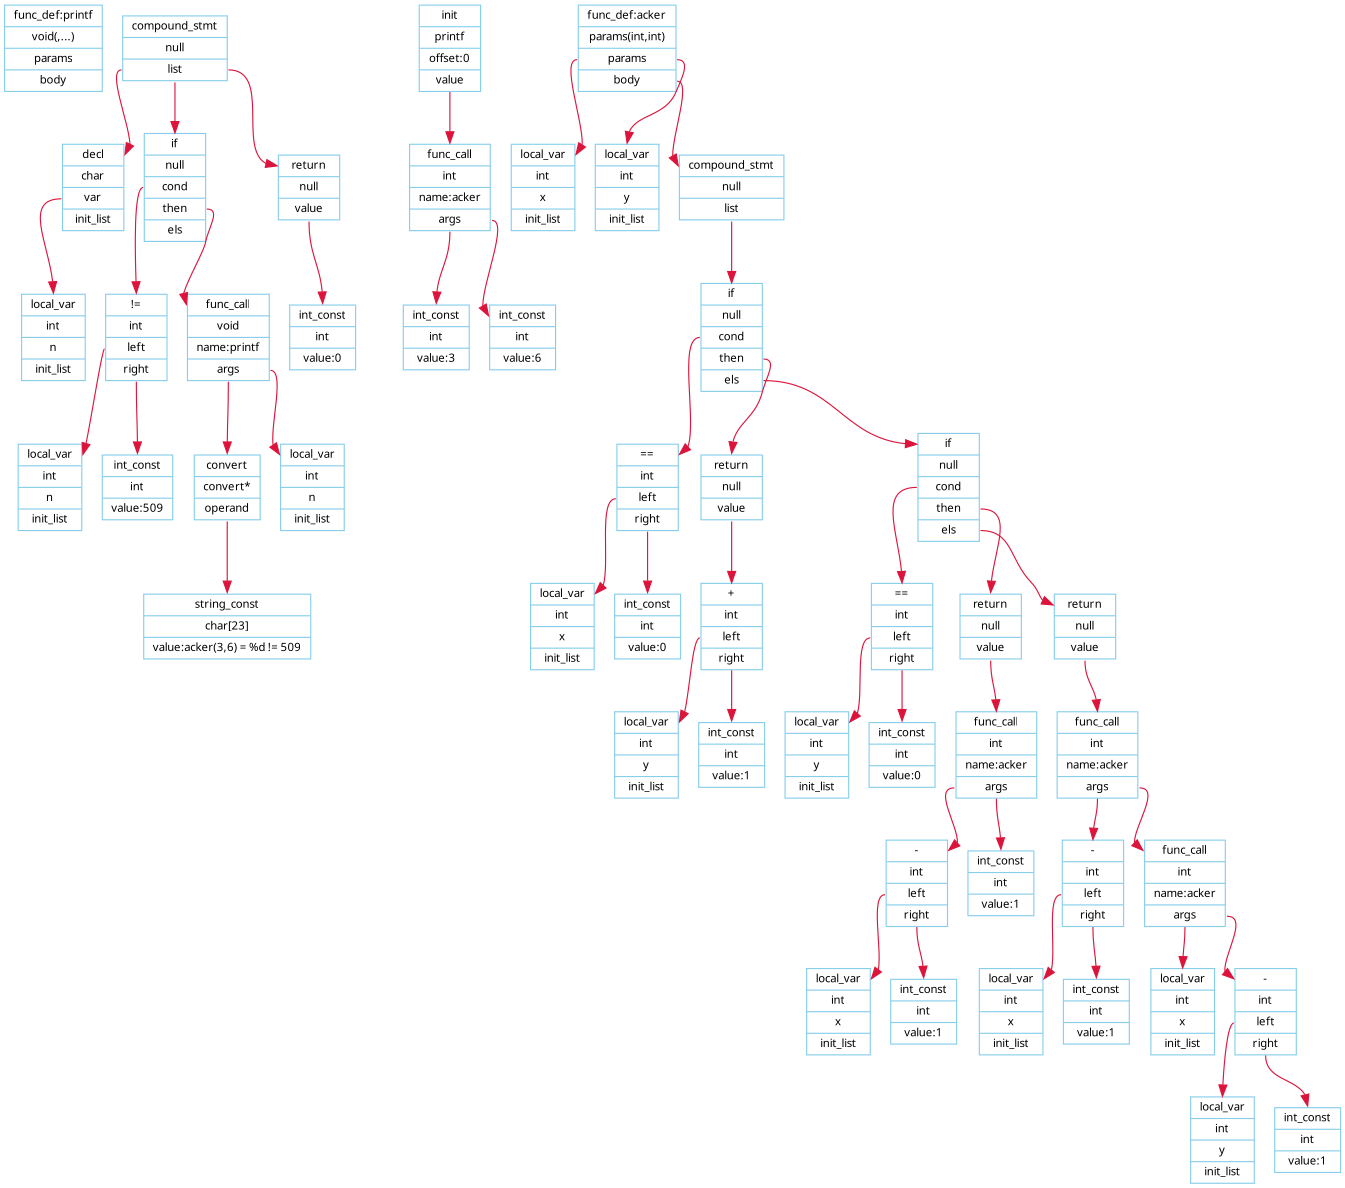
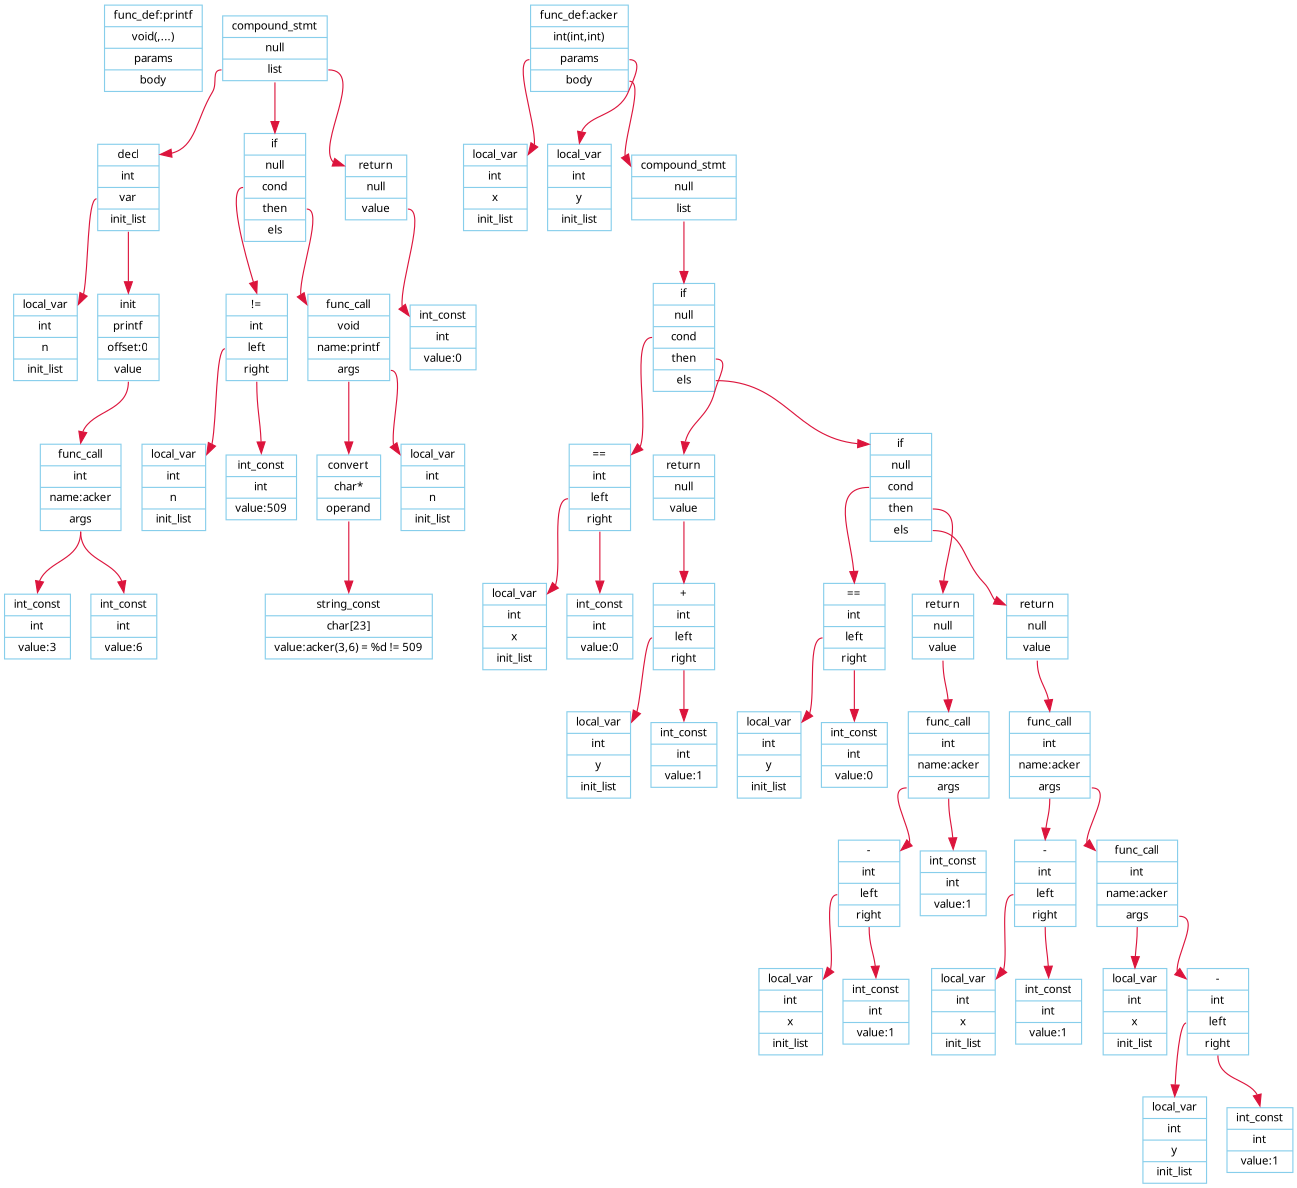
(627, 37) -> (579, 37)
(93, 176) -> (128, 176)
none -> (128, 257)
(227, 487) -> (349, 487)
